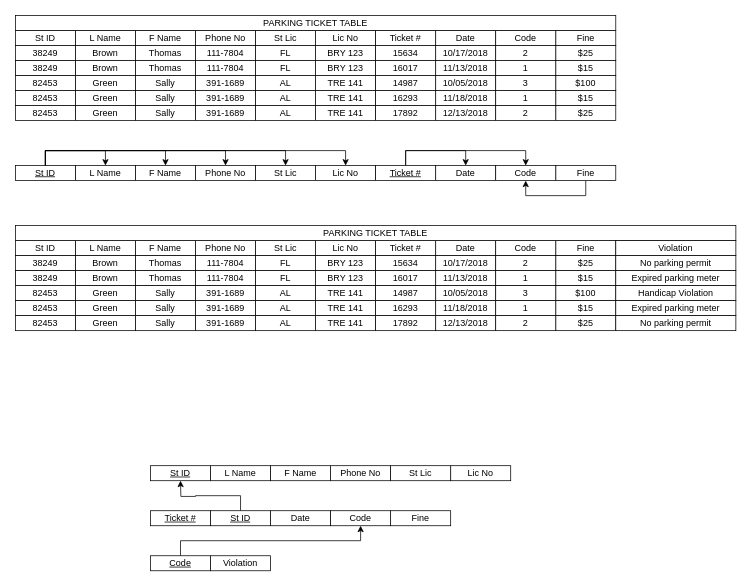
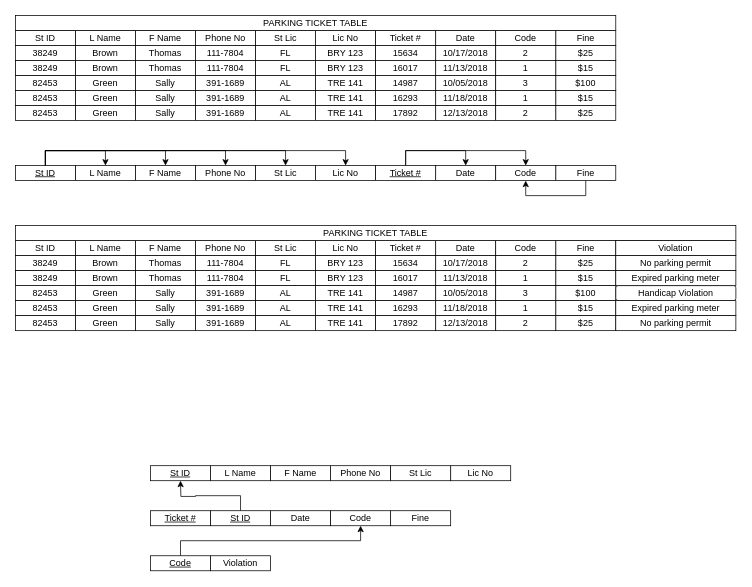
(675, 293) -> (675, 293)
